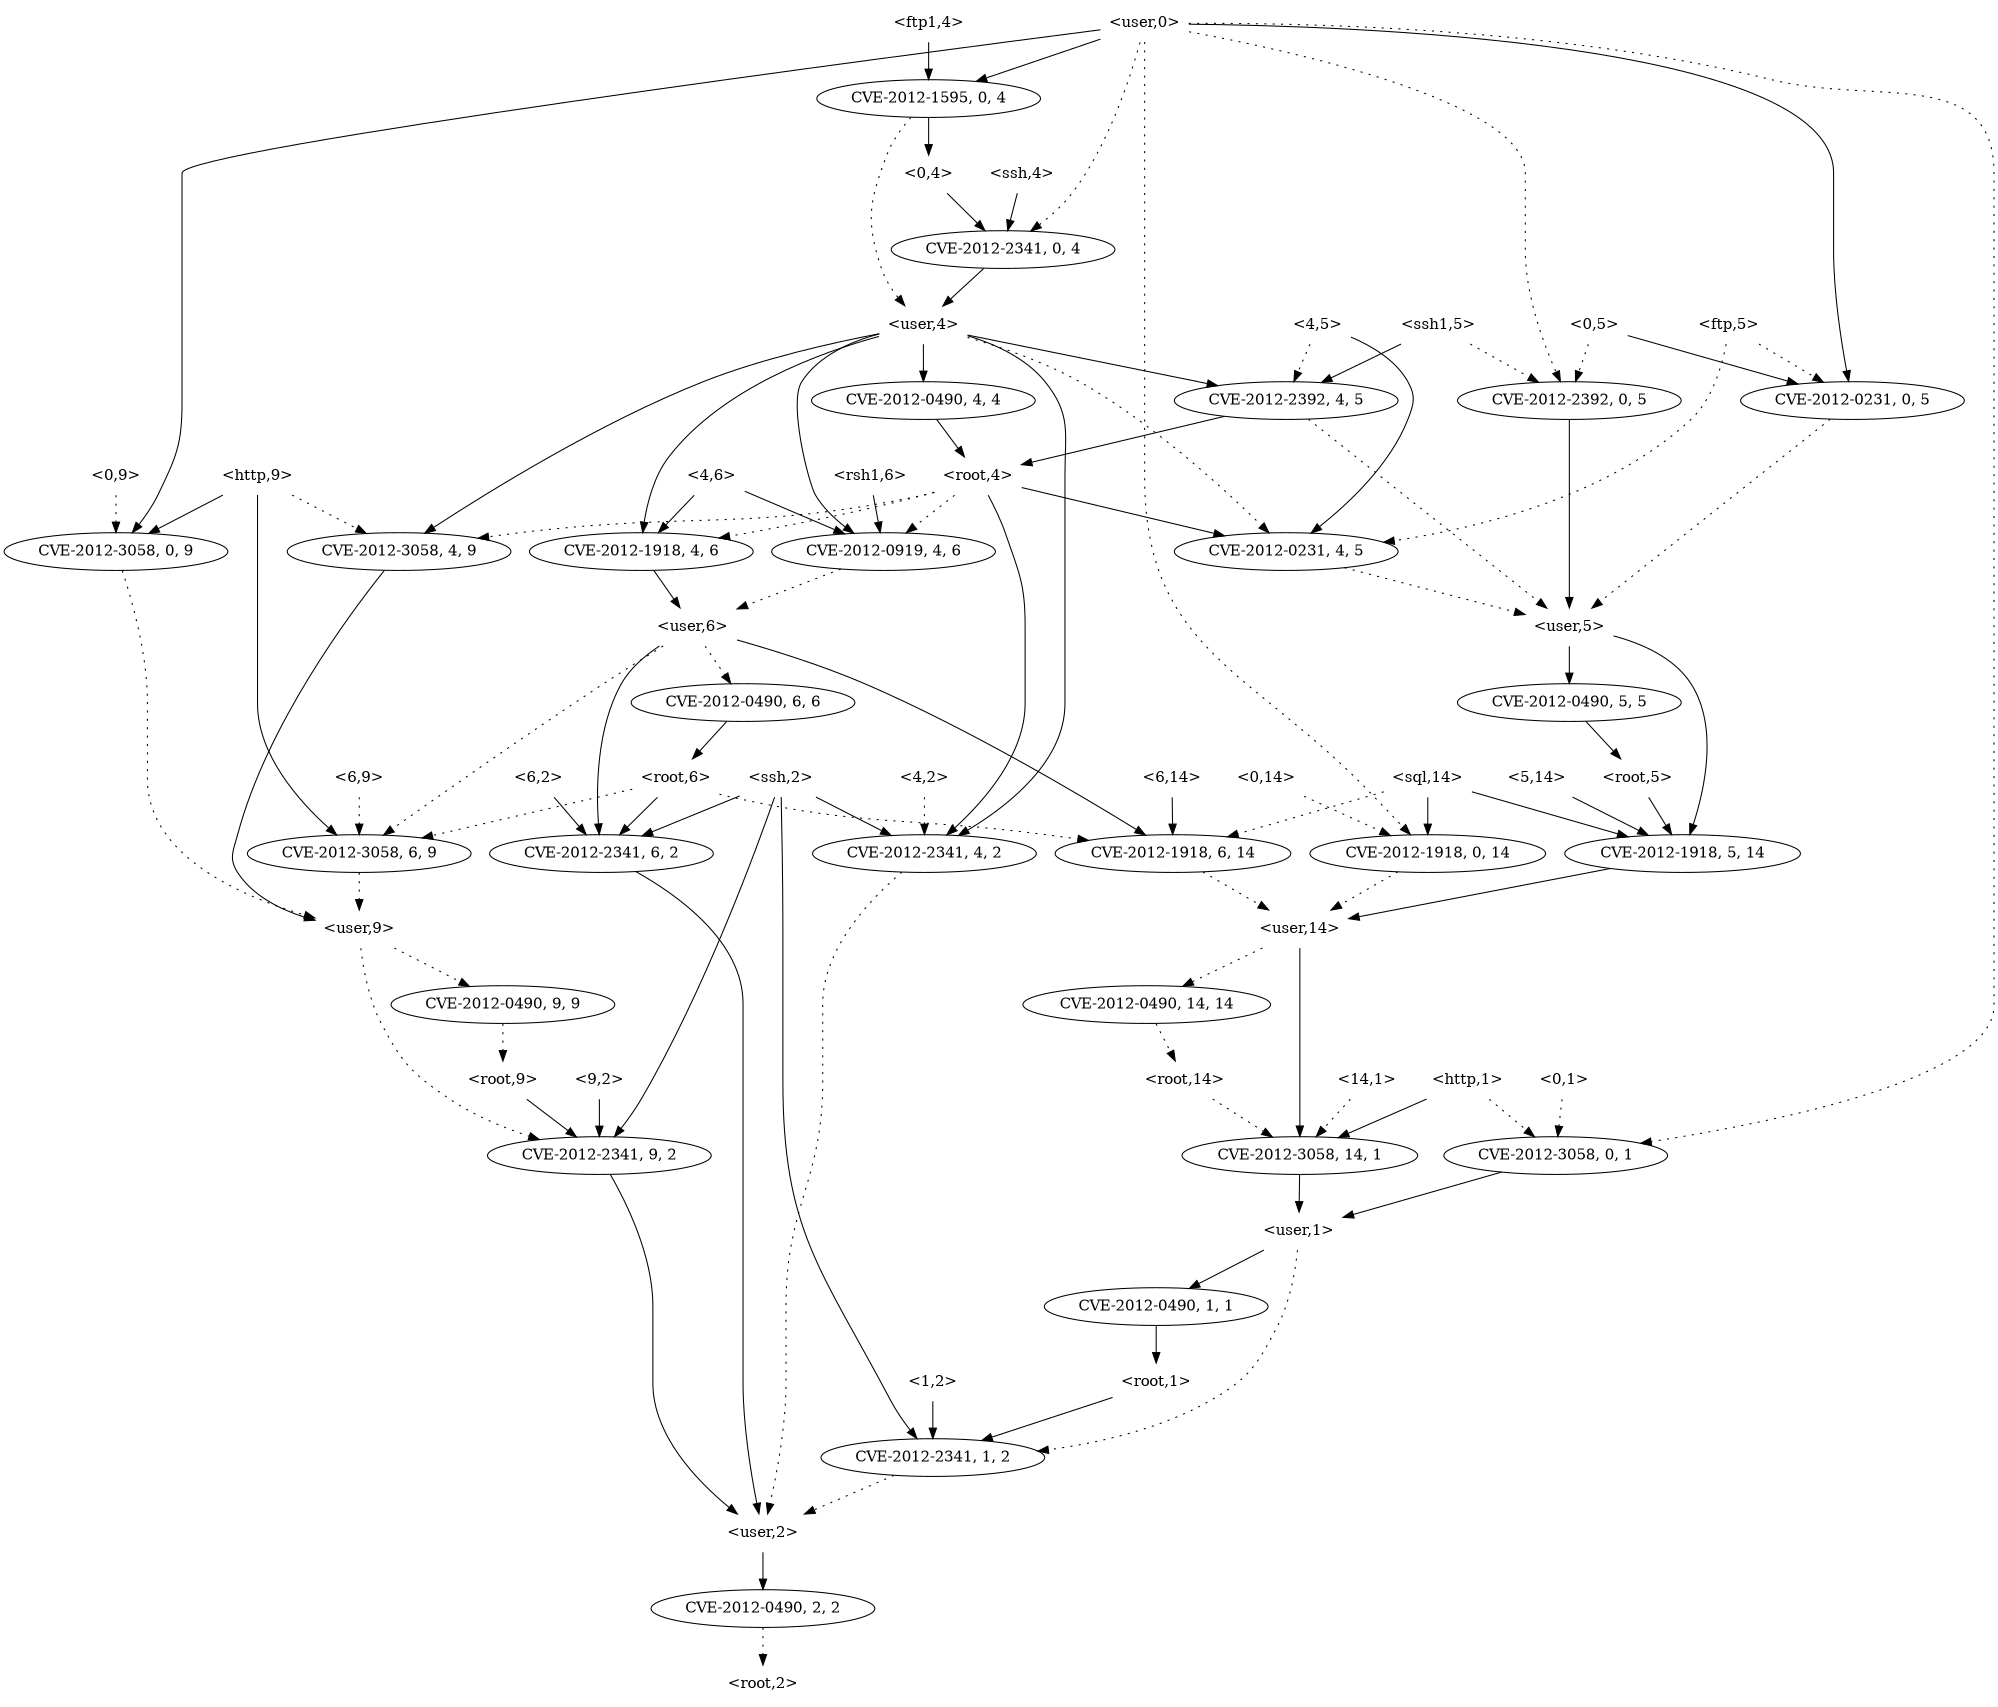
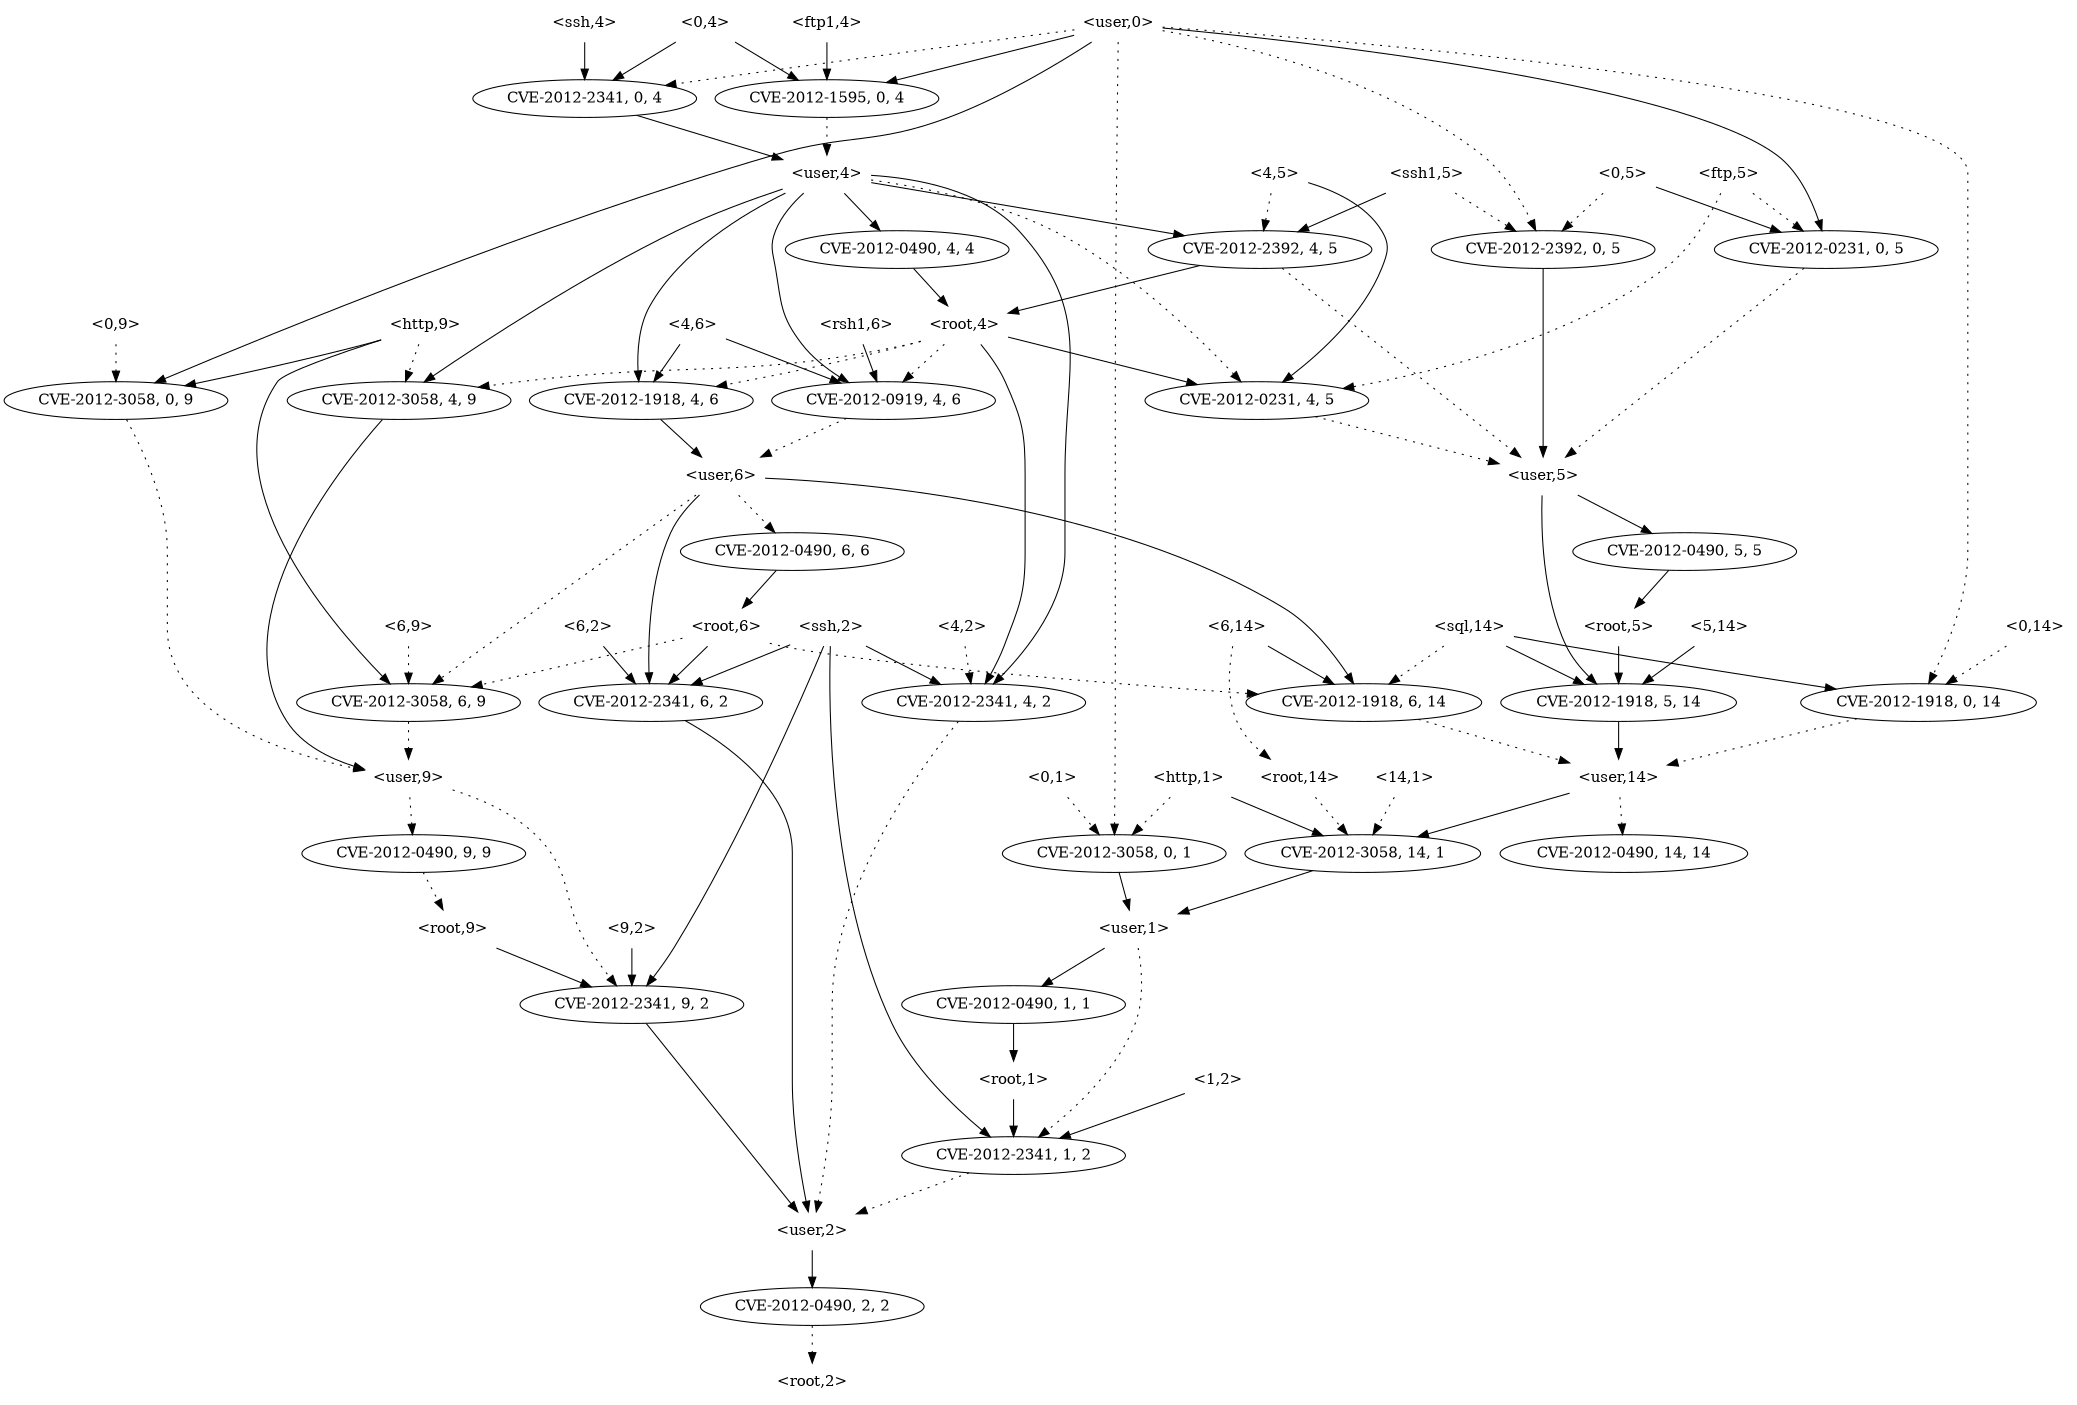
(929, 131) -> (762, 58)
(1163, 1038) -> (1232, 704)
